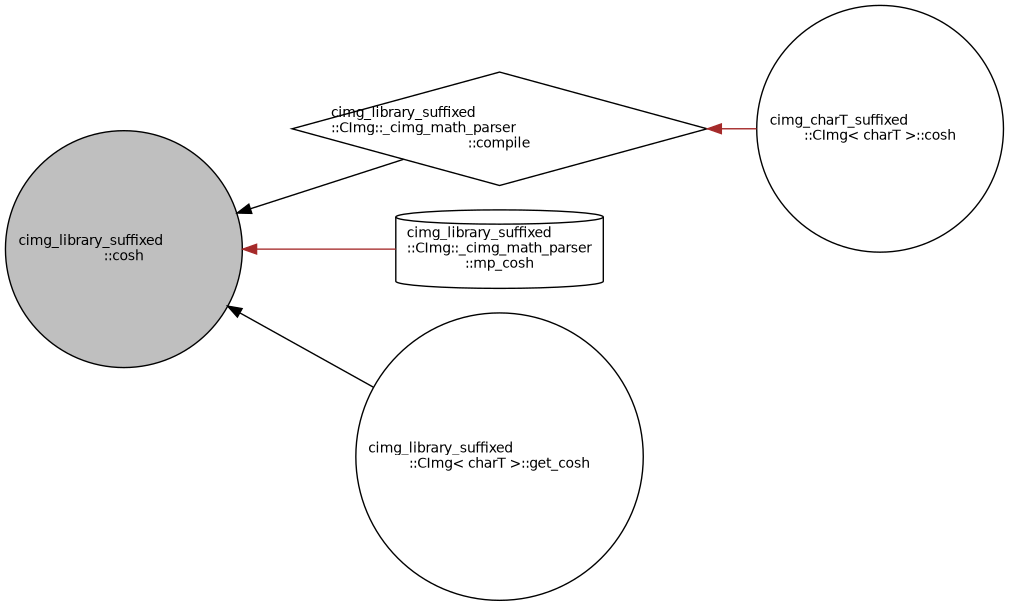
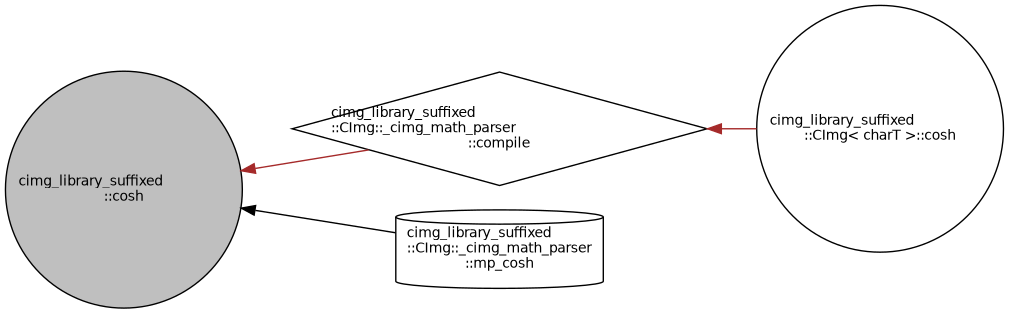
(880, 129) -> (880, 129)
(327, 184) -> (312, 159)
(326, 249) -> (325, 222)
(500, 457) -> none
